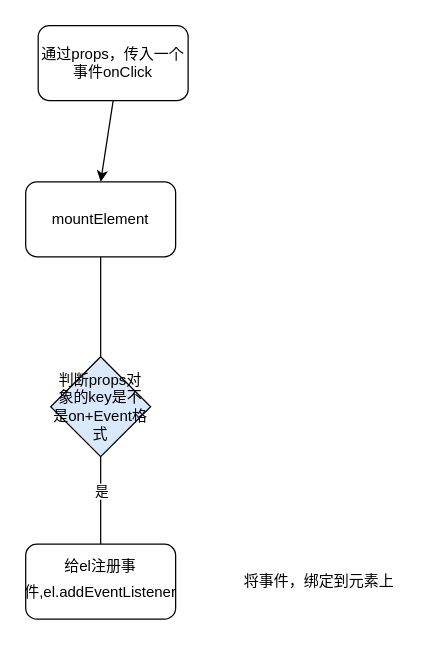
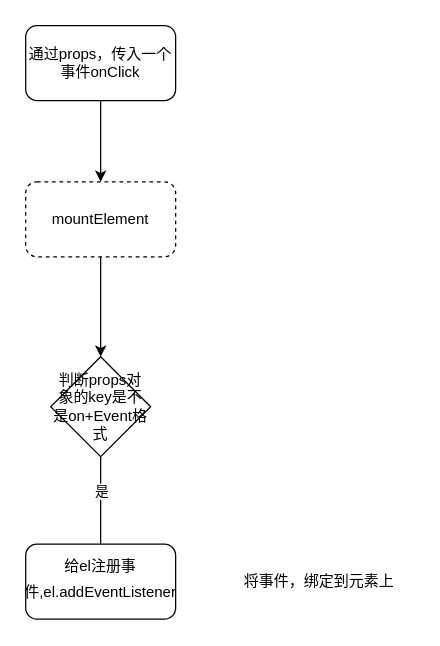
(113, 63) -> (101, 63)
(101, 219) -> (101, 219)
(101, 350) -> (101, 347)
(101, 407) -> (101, 407)
